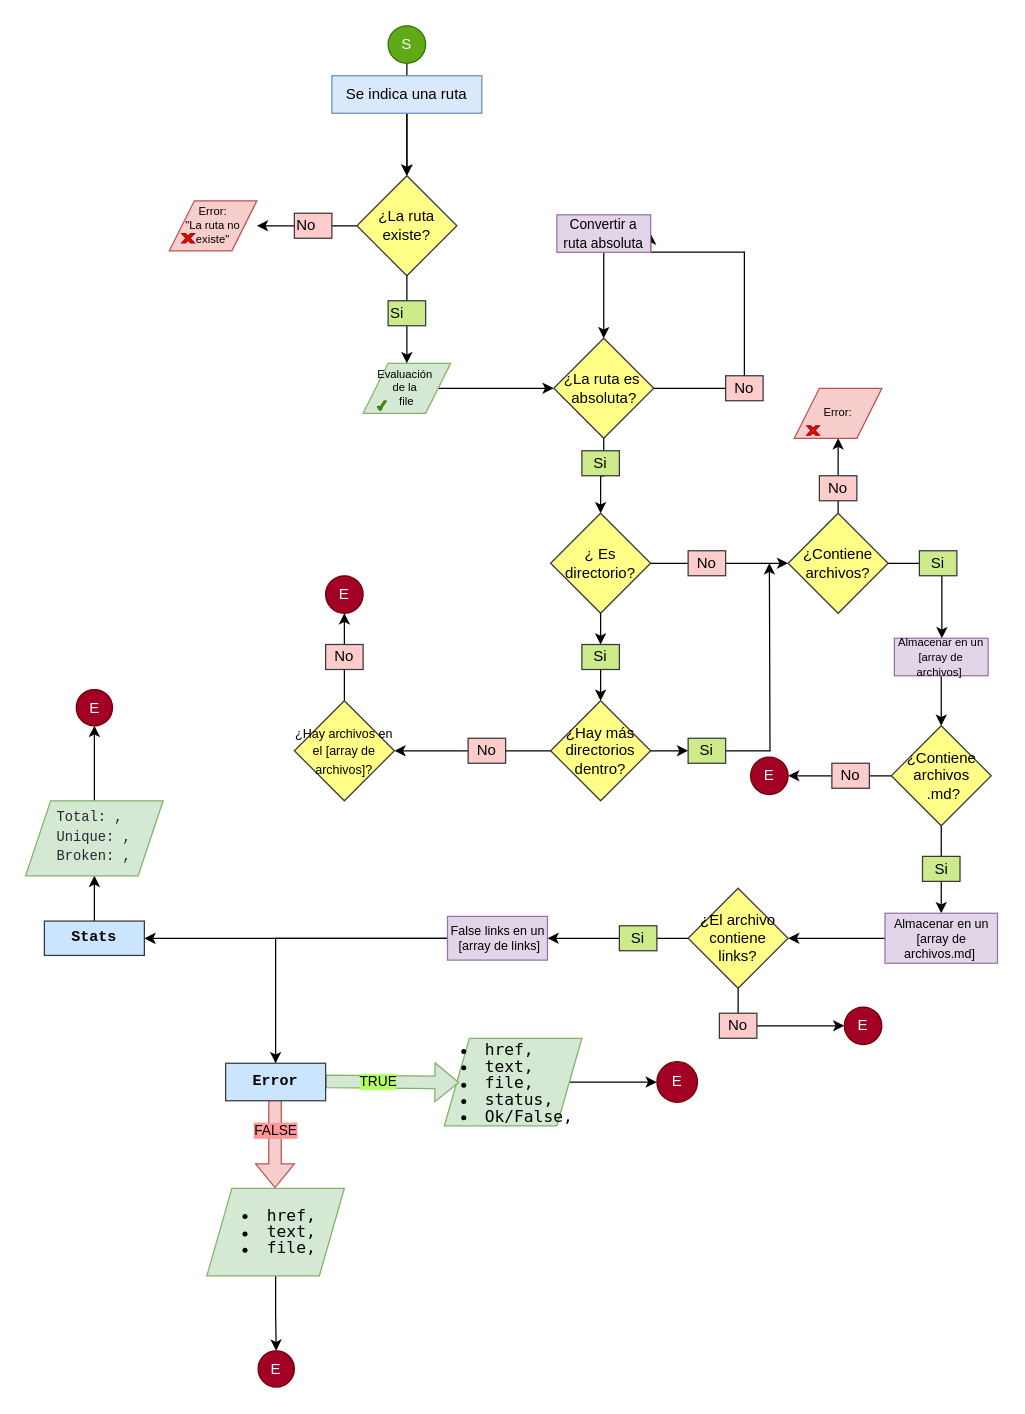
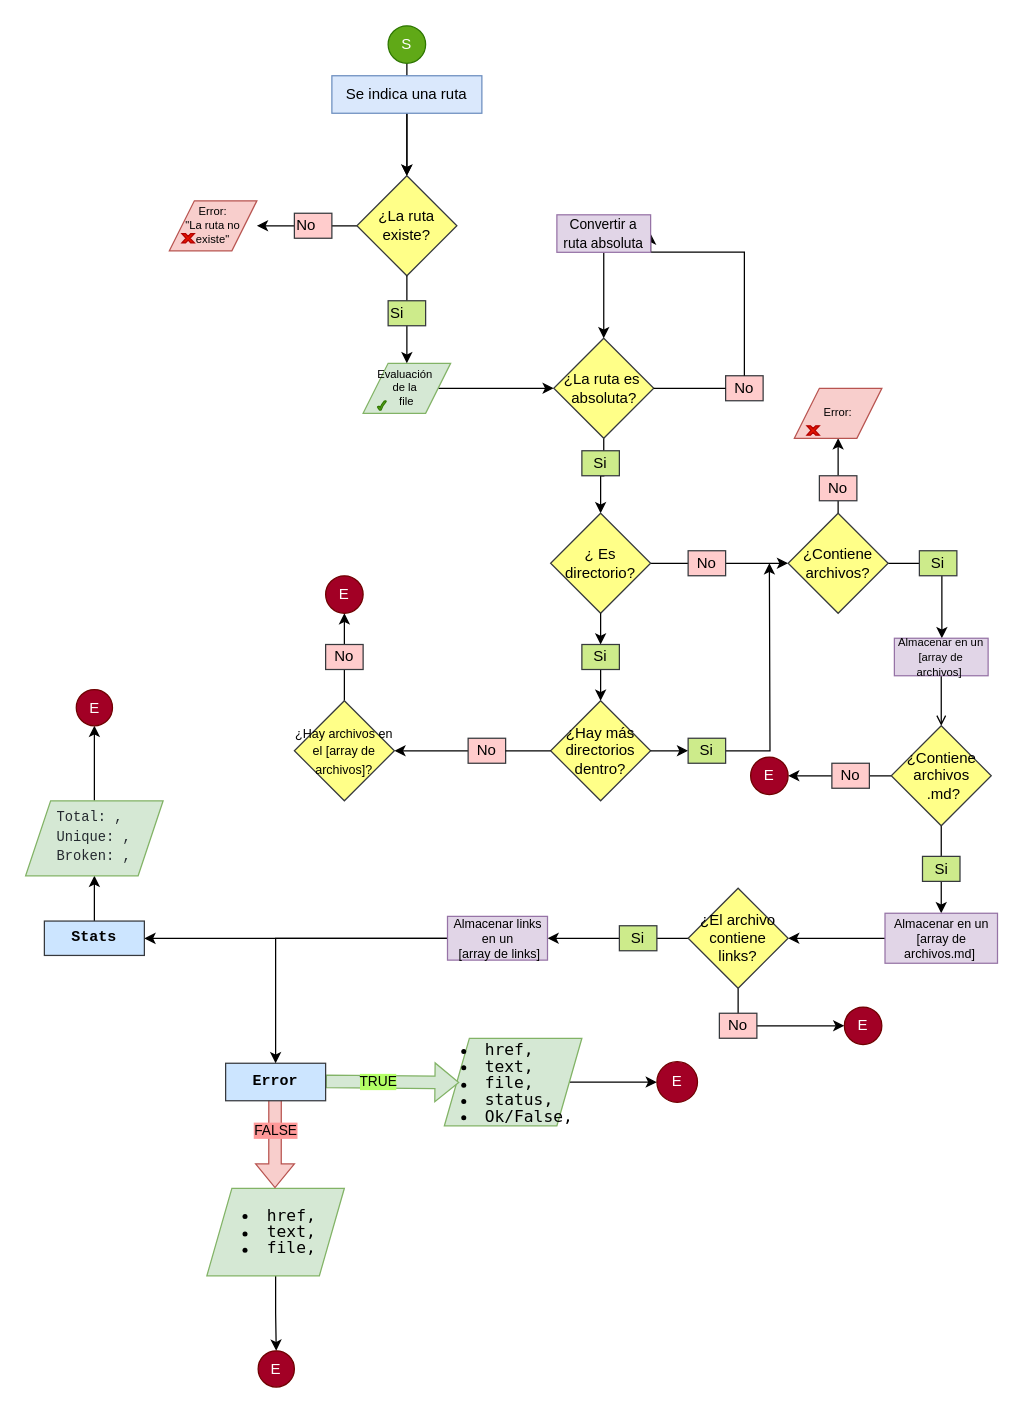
(941, 716) -> (941, 718)
(498, 938) -> (498, 938)
